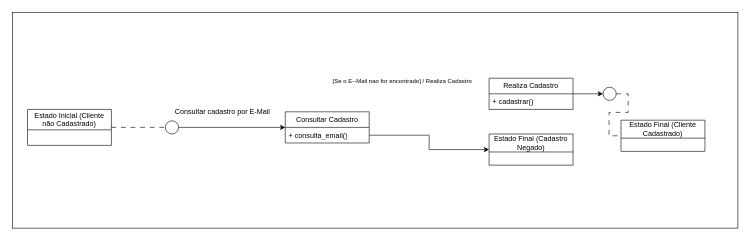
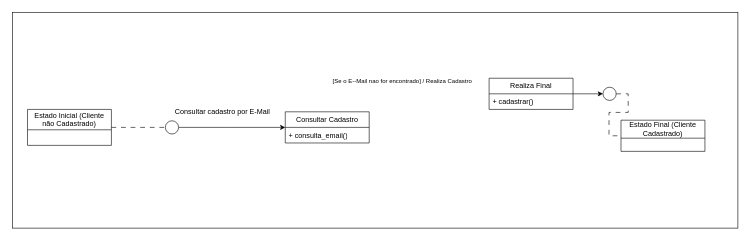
(531, 86) -> (531, 86)
(455, 150) -> none
(531, 150) -> none
